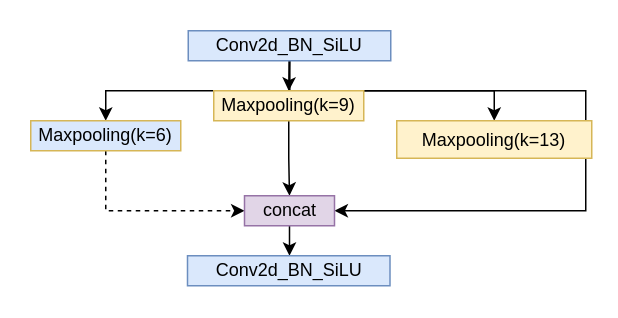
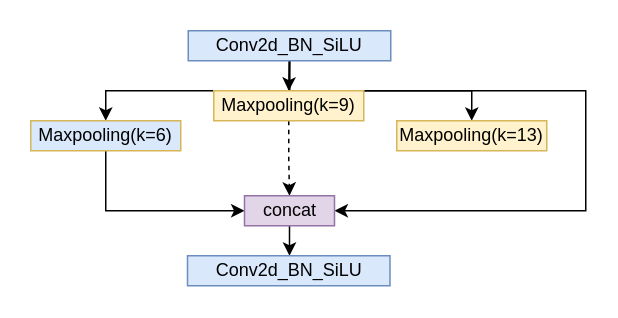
(494, 140) -> (472, 136)
(289, 153) -> (289, 153)
(141, 211) -> (141, 211)
